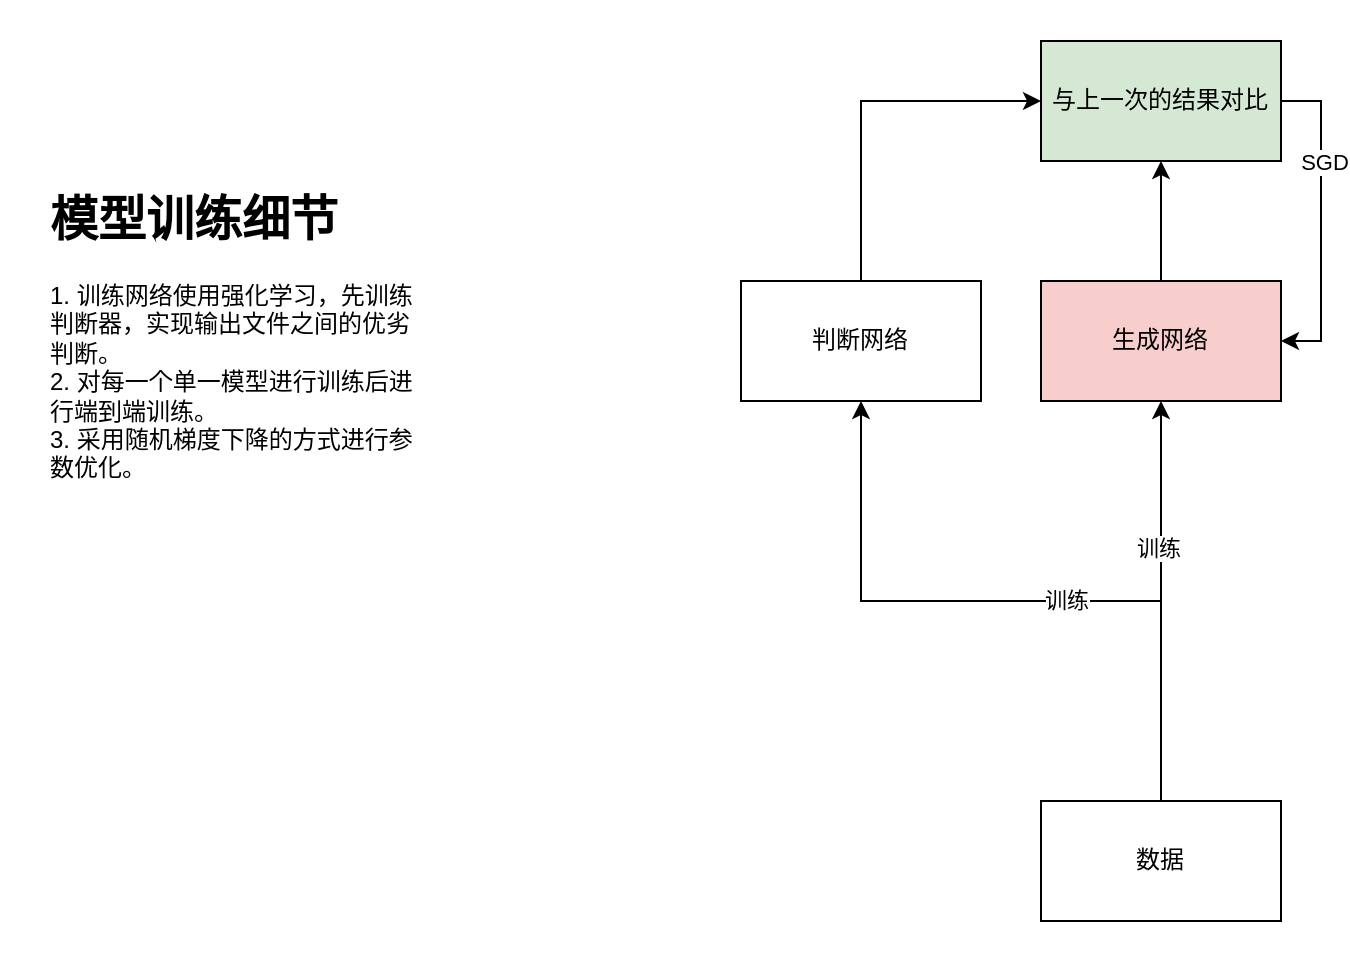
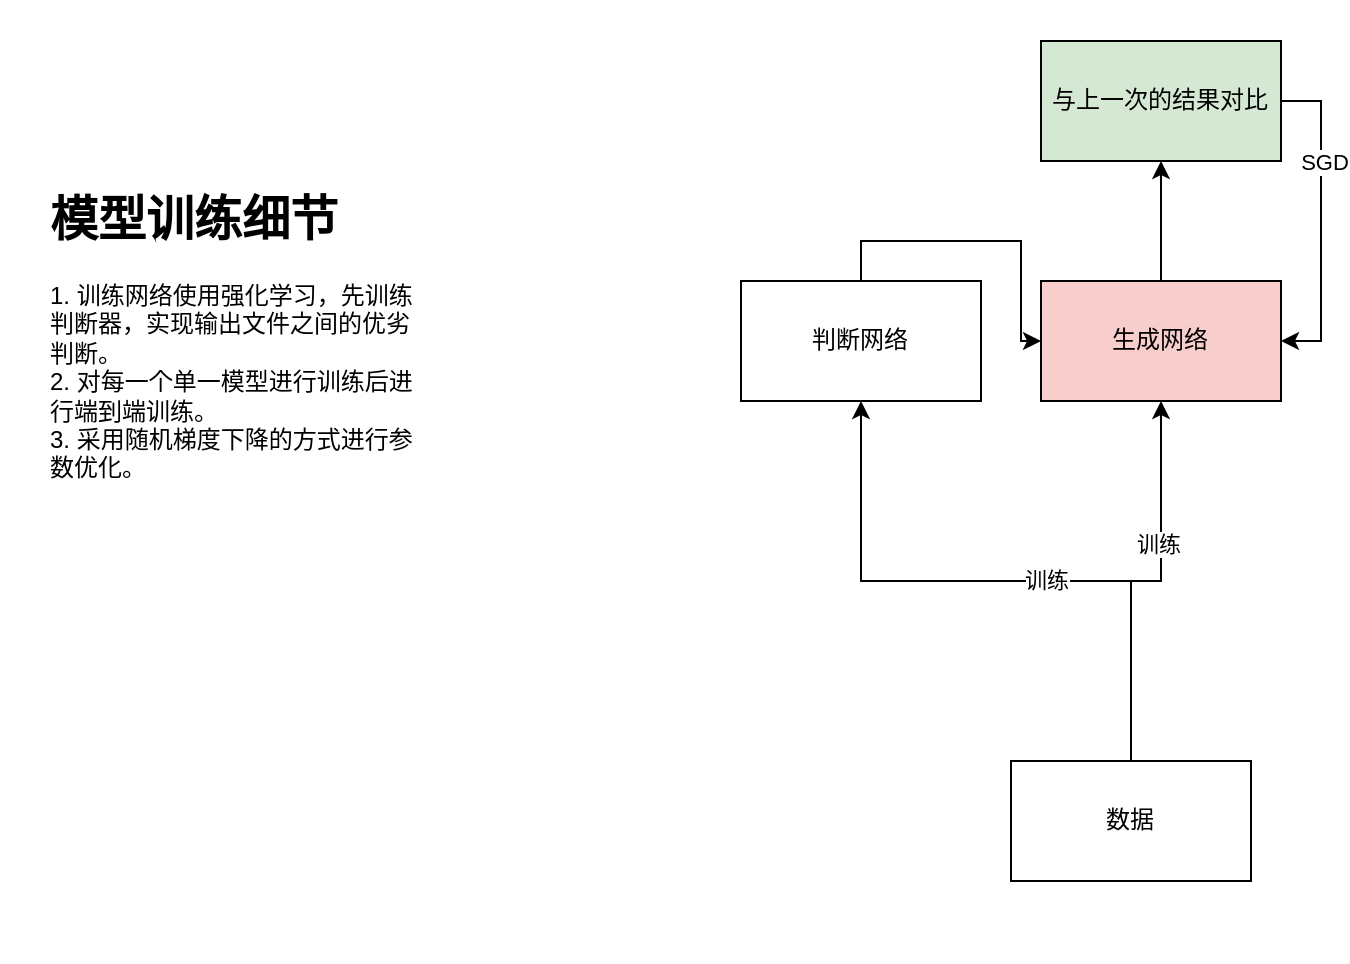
(873, 101) -> (993, 241)
(1161, 861) -> (1131, 821)
